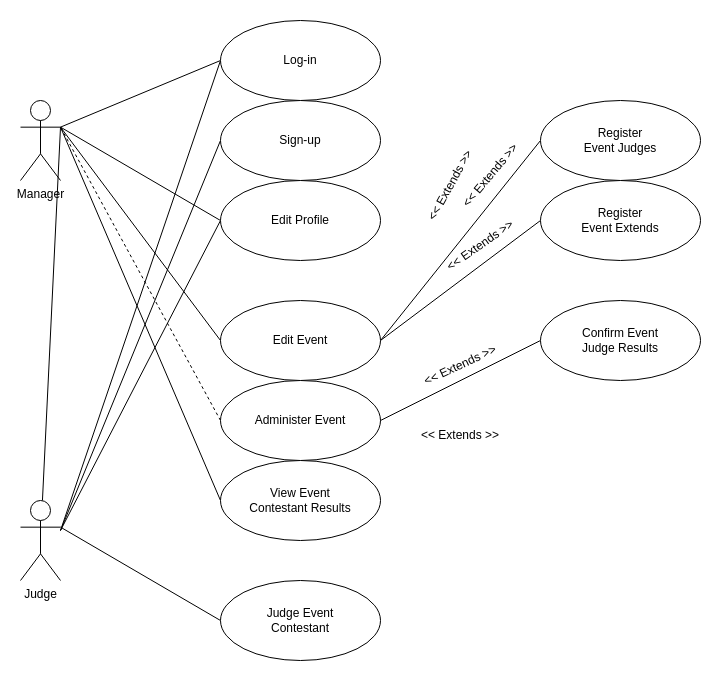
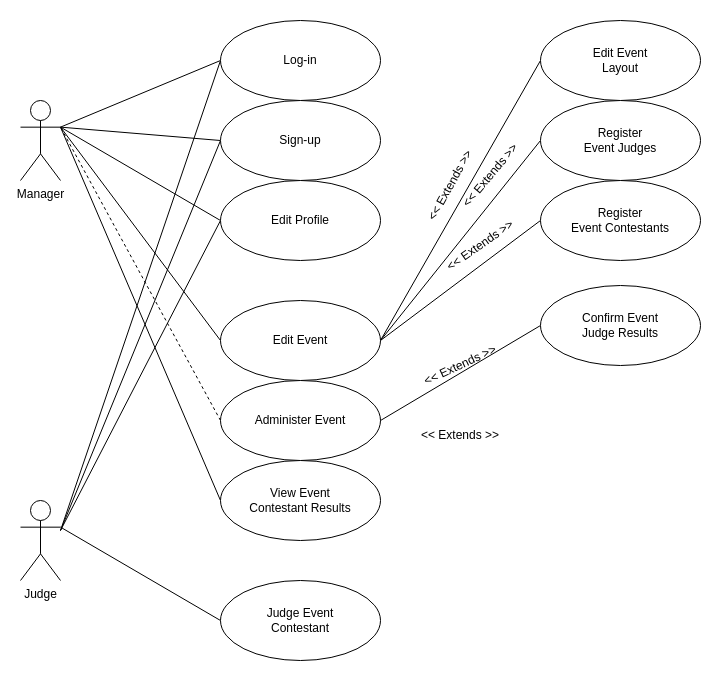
none -> (621, 61)
none -> (464, 194)
(621, 221) -> (621, 221)
(51, 315) -> (141, 134)
(621, 341) -> (621, 326)
